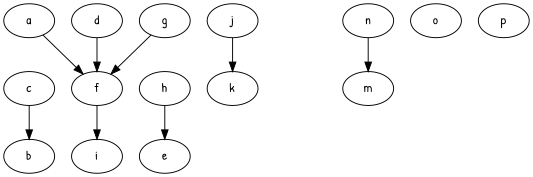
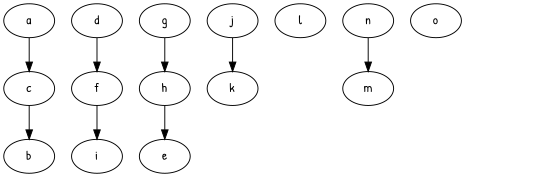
none -> (300, 21)
(504, 21) -> none
(60, 51) -> (29, 50)
(134, 51) -> (165, 50)
